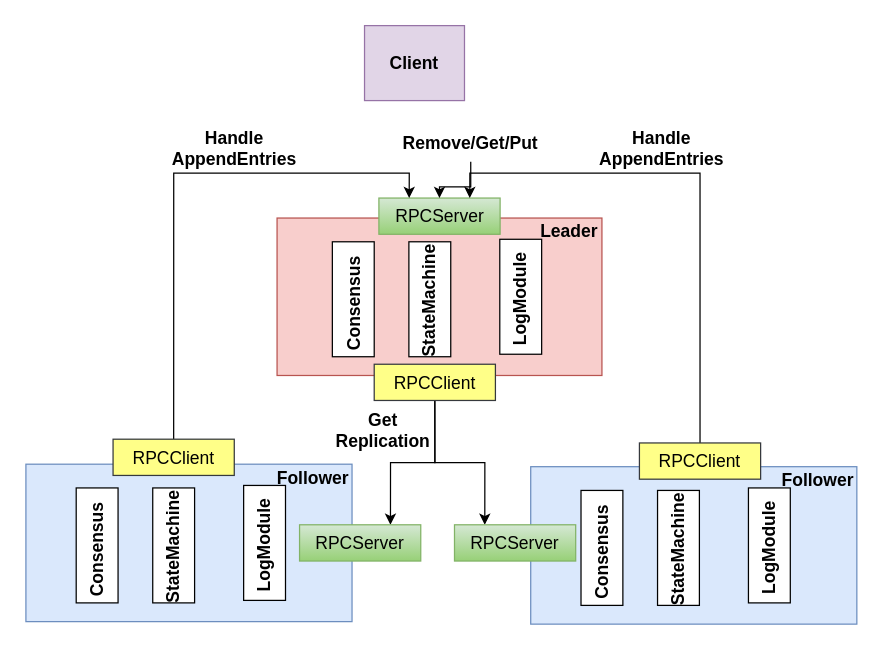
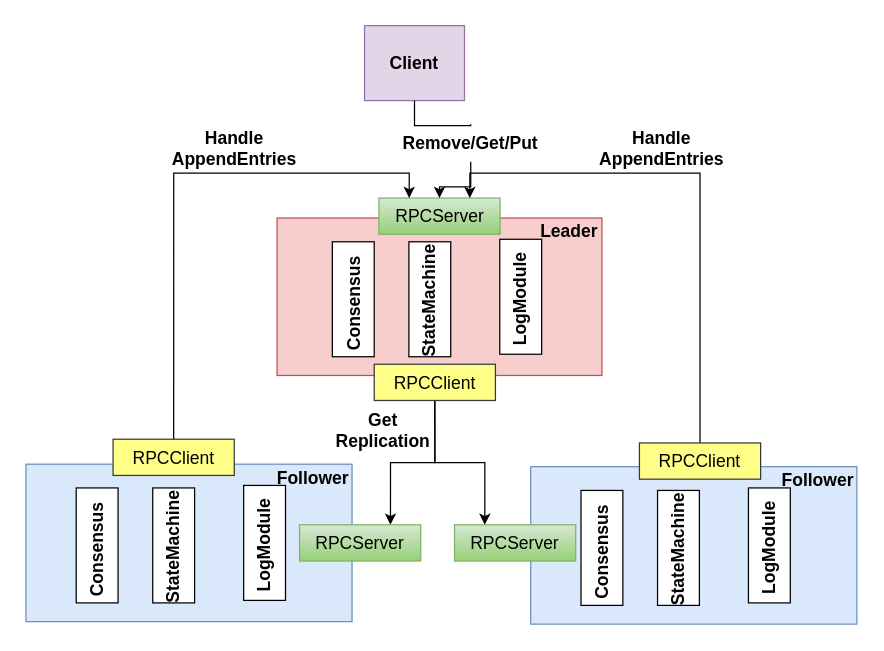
none -> (430, 126)
